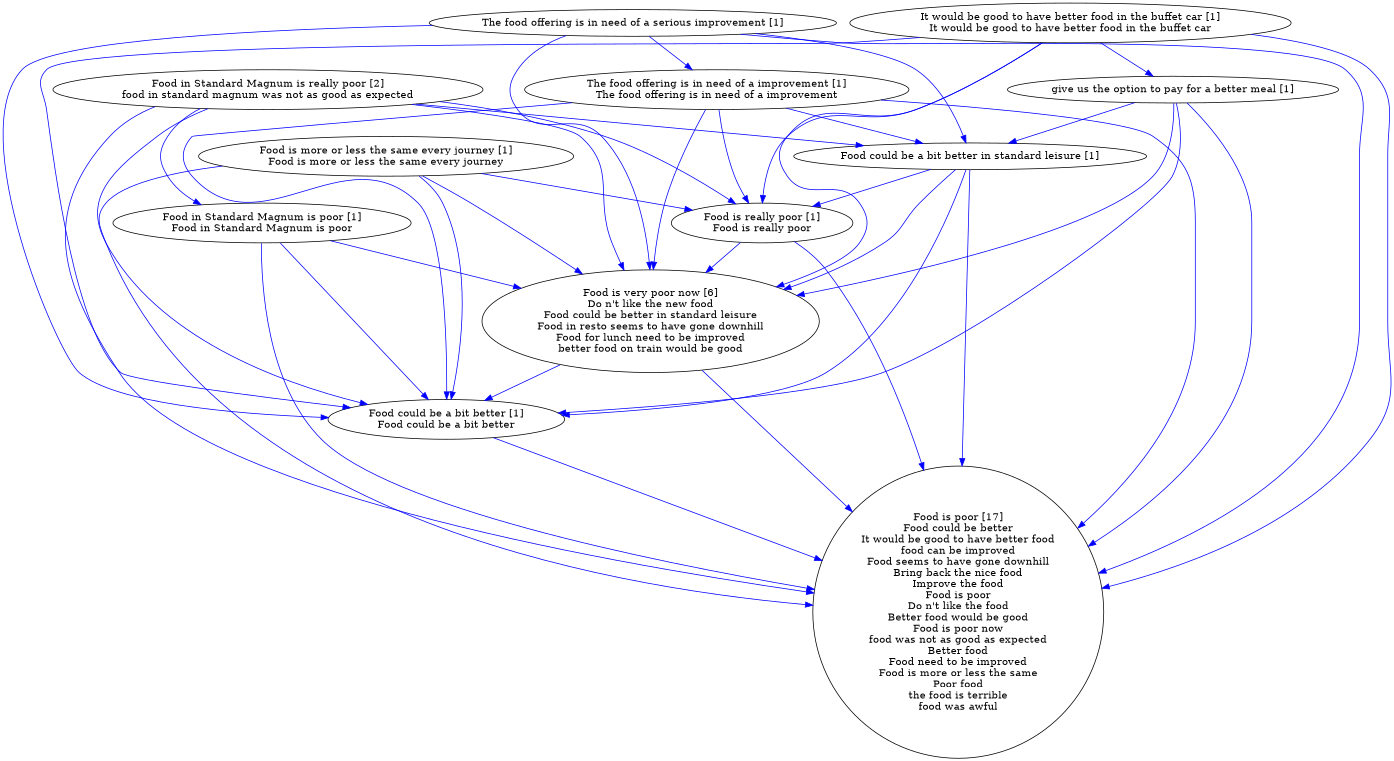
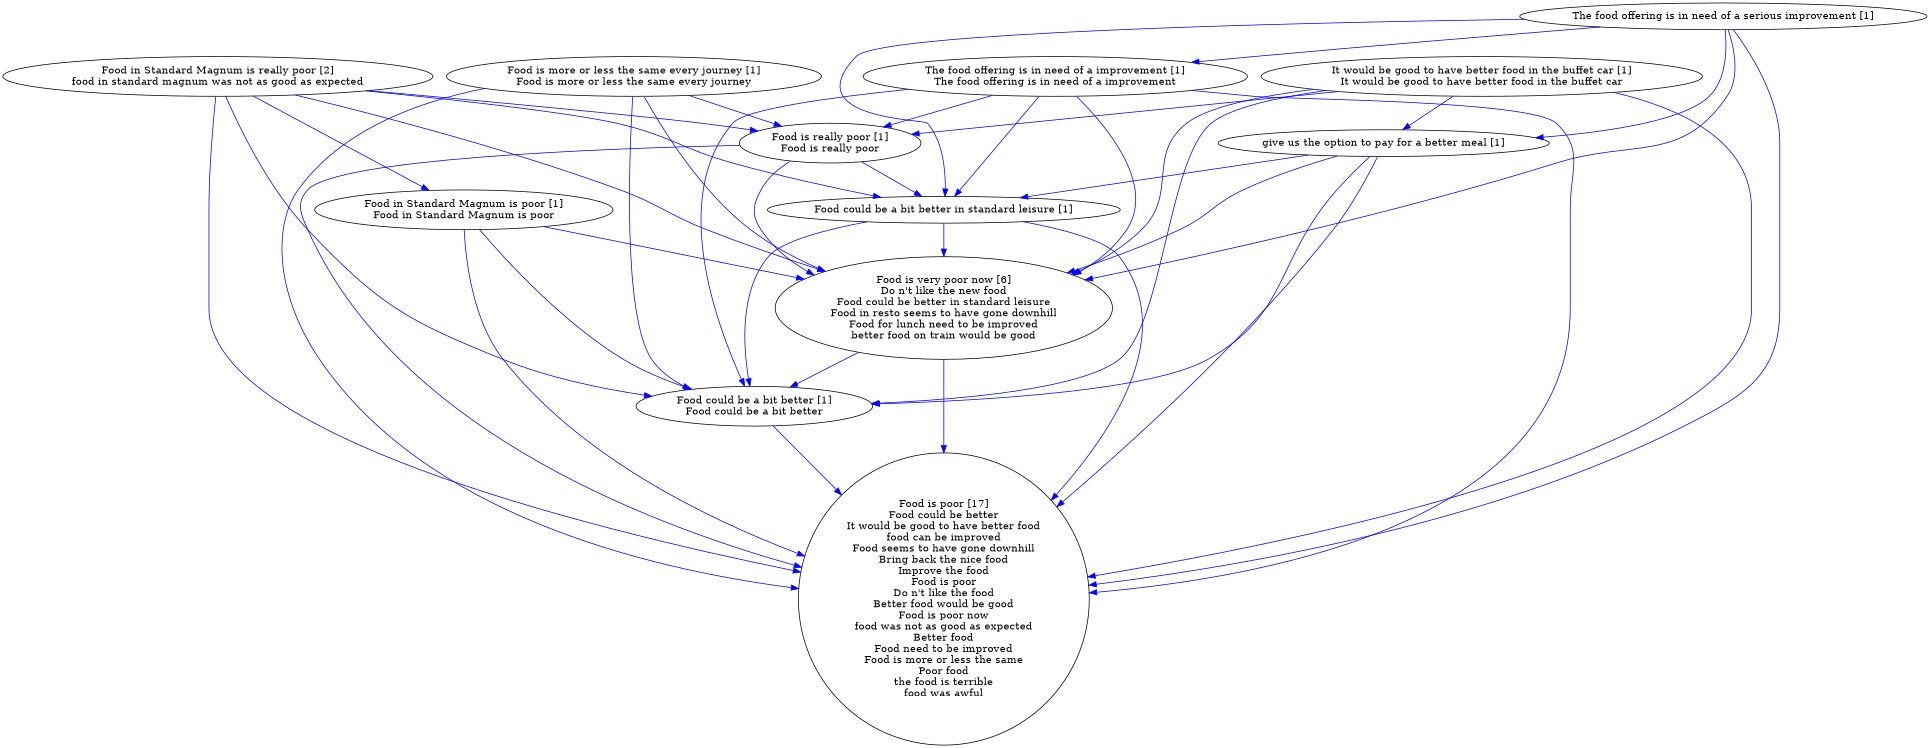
(3, 143) -> (1663, 118)
(875, 187) -> (889, 177)
